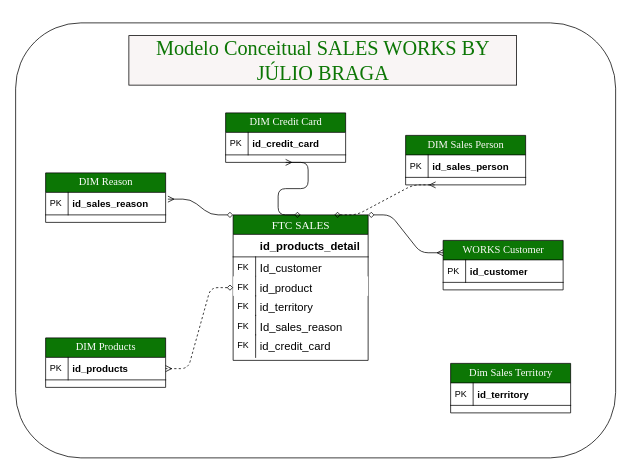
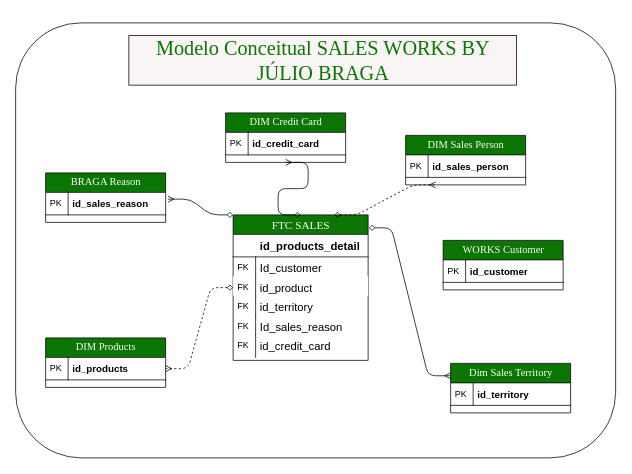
(106, 183) -> (106, 183)
(407, 236) -> none
none -> (410, 304)
